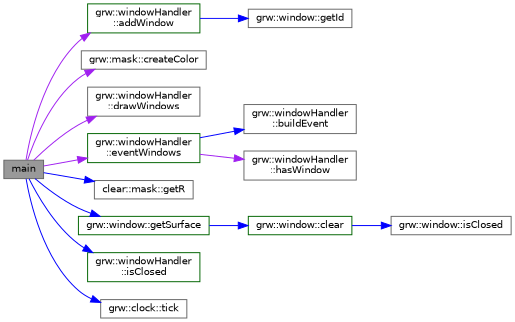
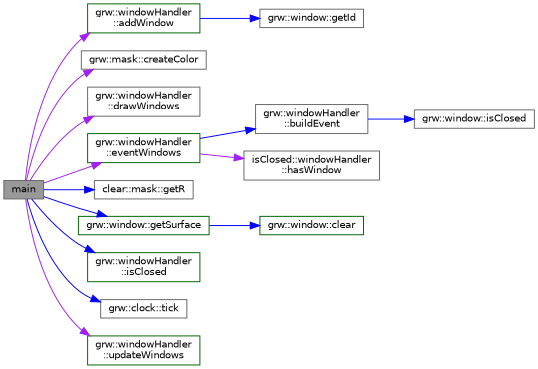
(300, 166) -> (312, 166)
(367, 226) -> (386, 119)
none -> (144, 350)
